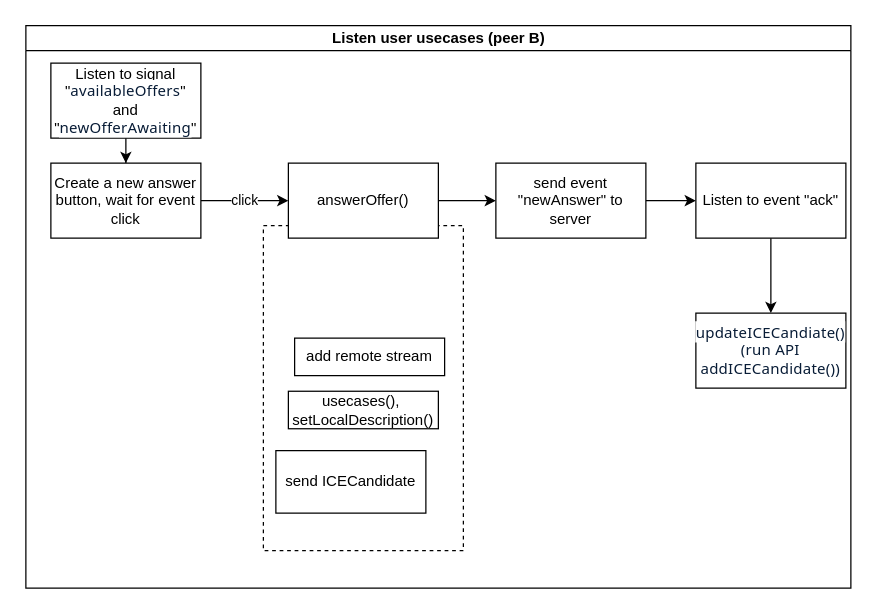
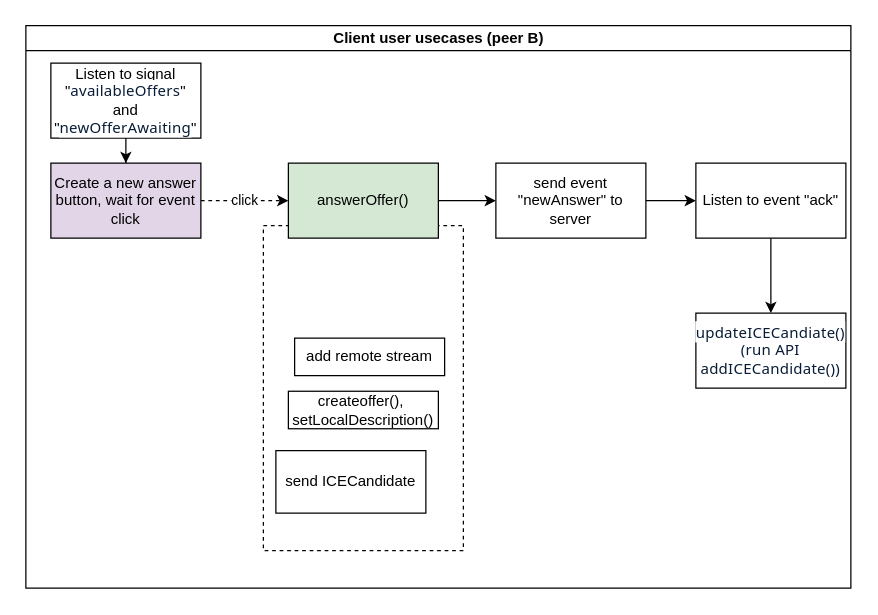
(439, 38) -> (439, 38)
(126, 201) -> (126, 201)
(217, 201) -> (217, 201)
(363, 201) -> (363, 201)
(363, 411) -> (363, 411)
